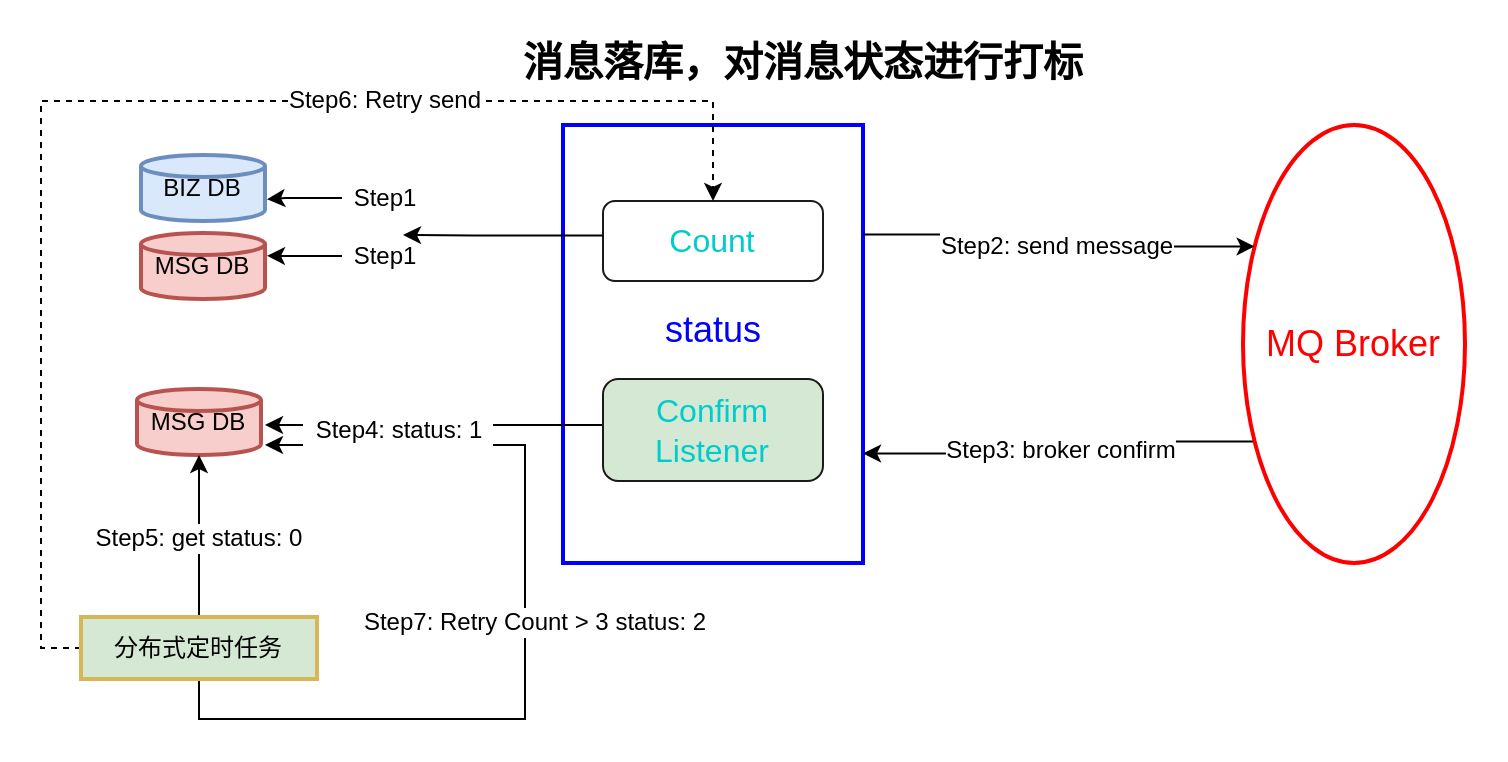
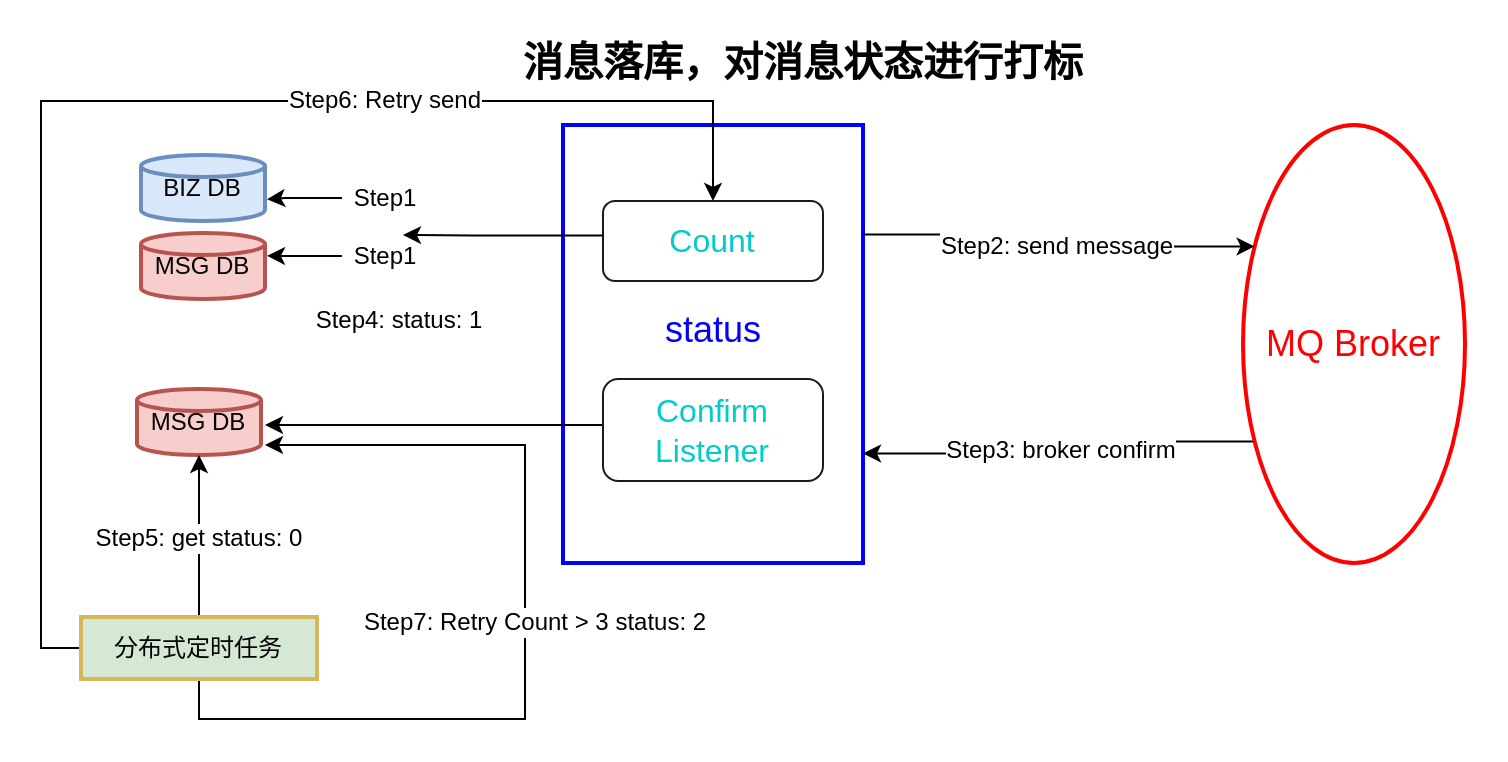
(41, 271) -> (41, 271)
(398, 430) -> (398, 320)
(713, 430) -> (713, 430)
